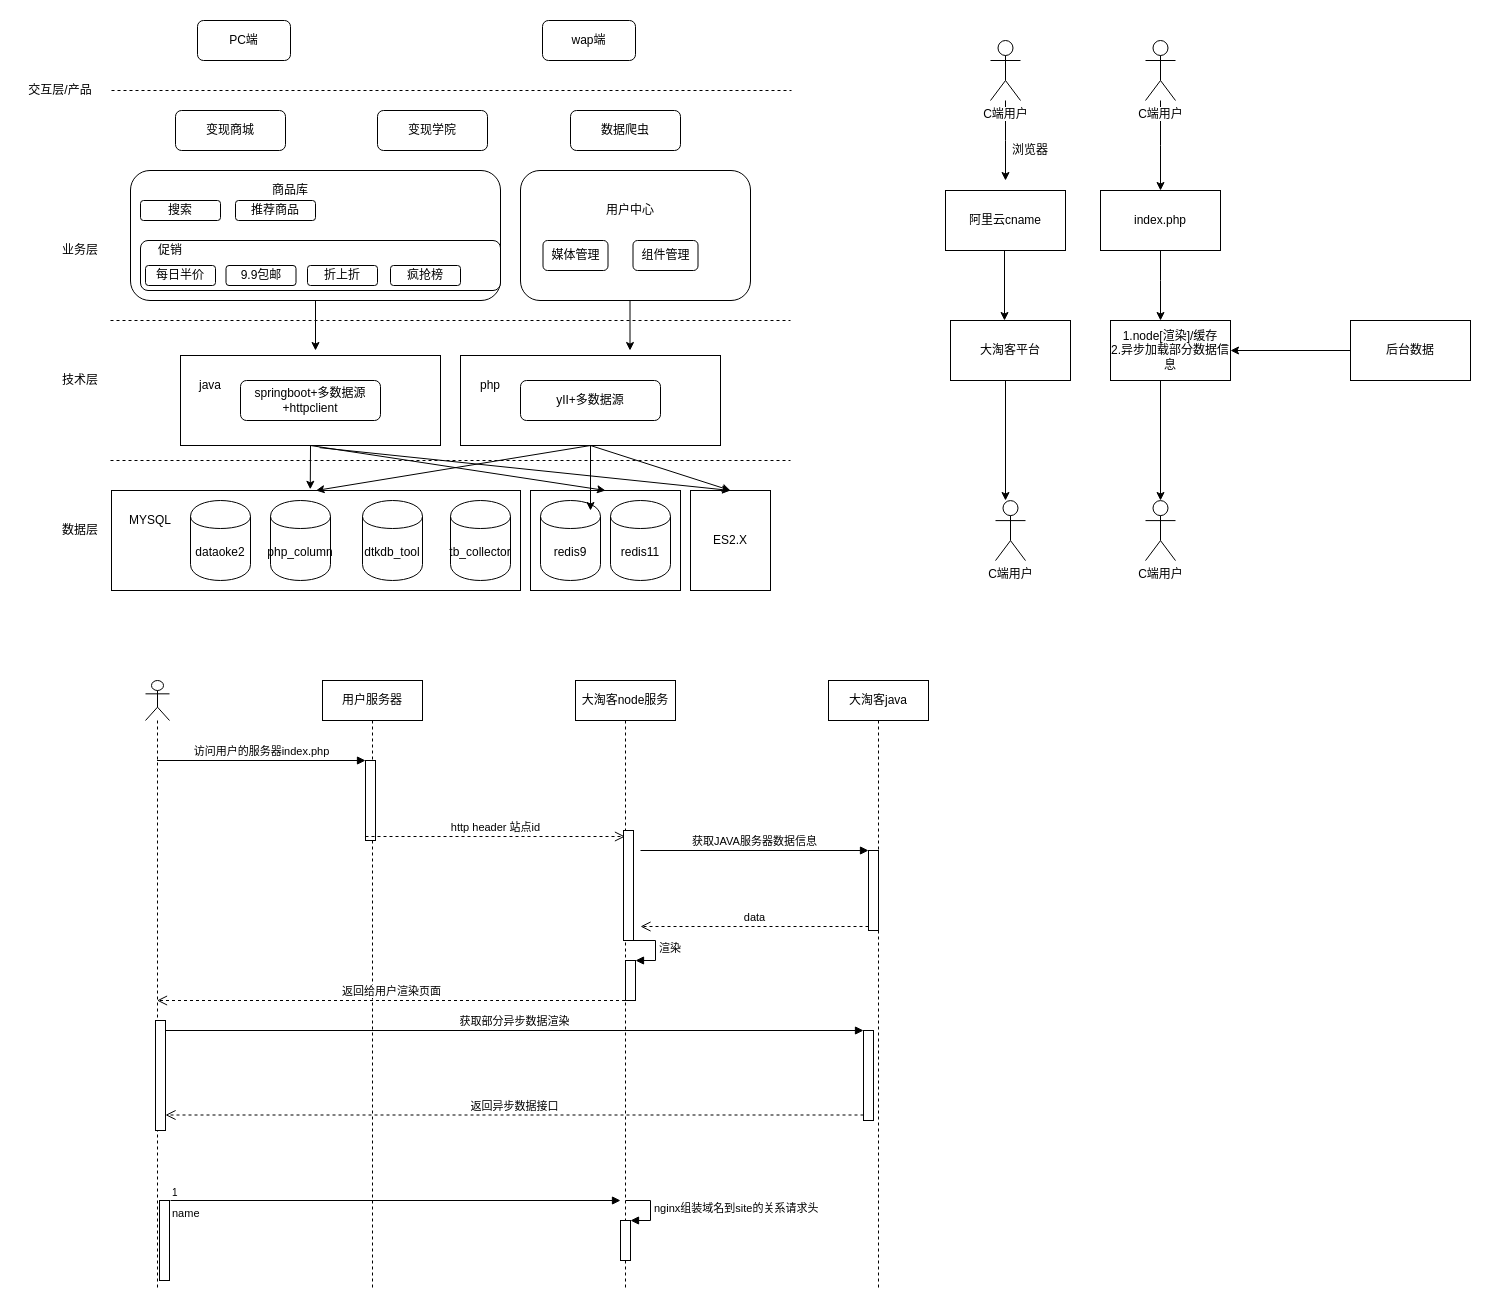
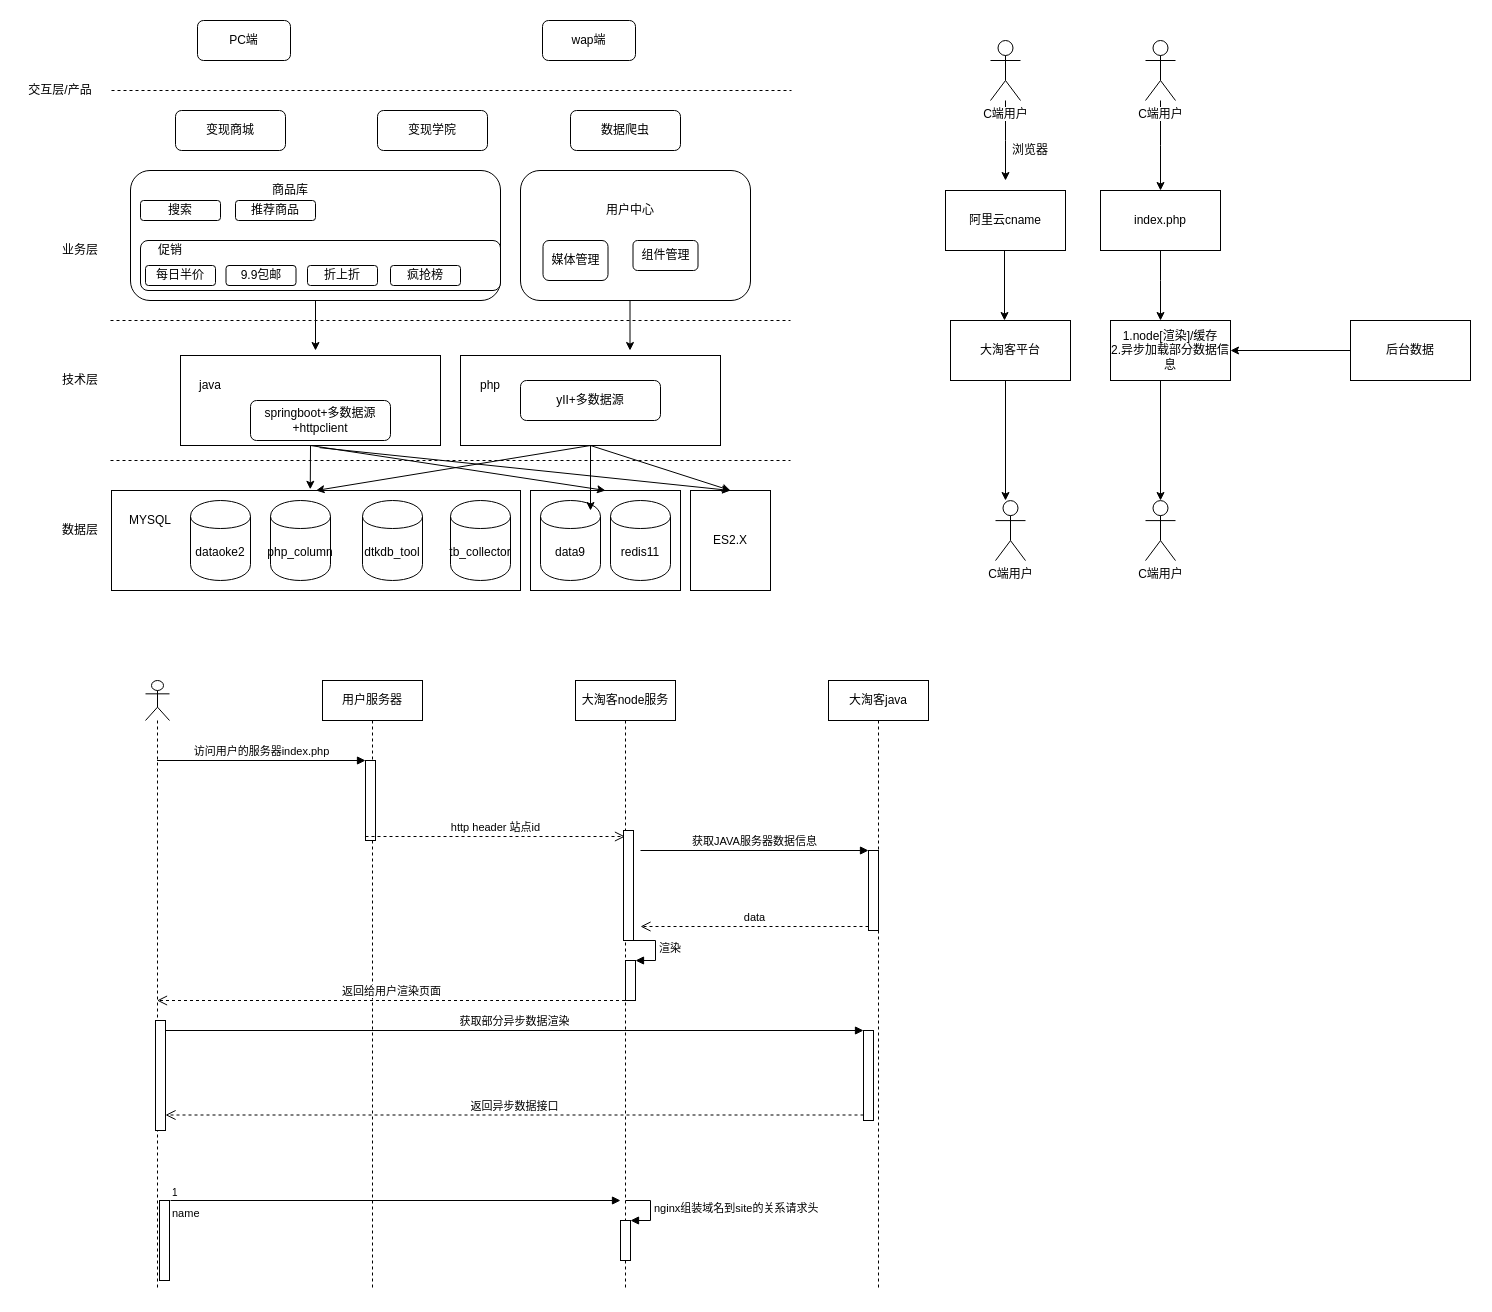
(576, 256) -> (576, 261)
(311, 401) -> (321, 421)
(571, 553) -> (571, 553)
